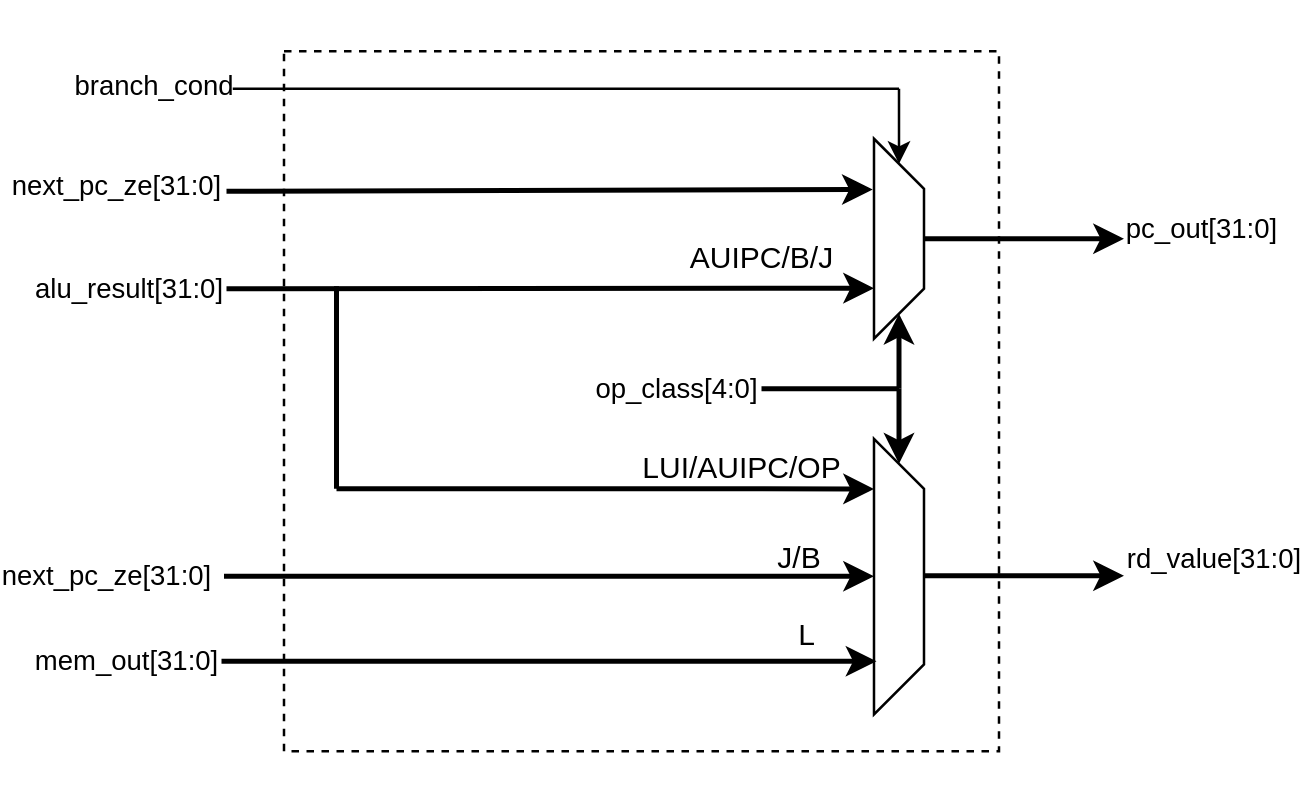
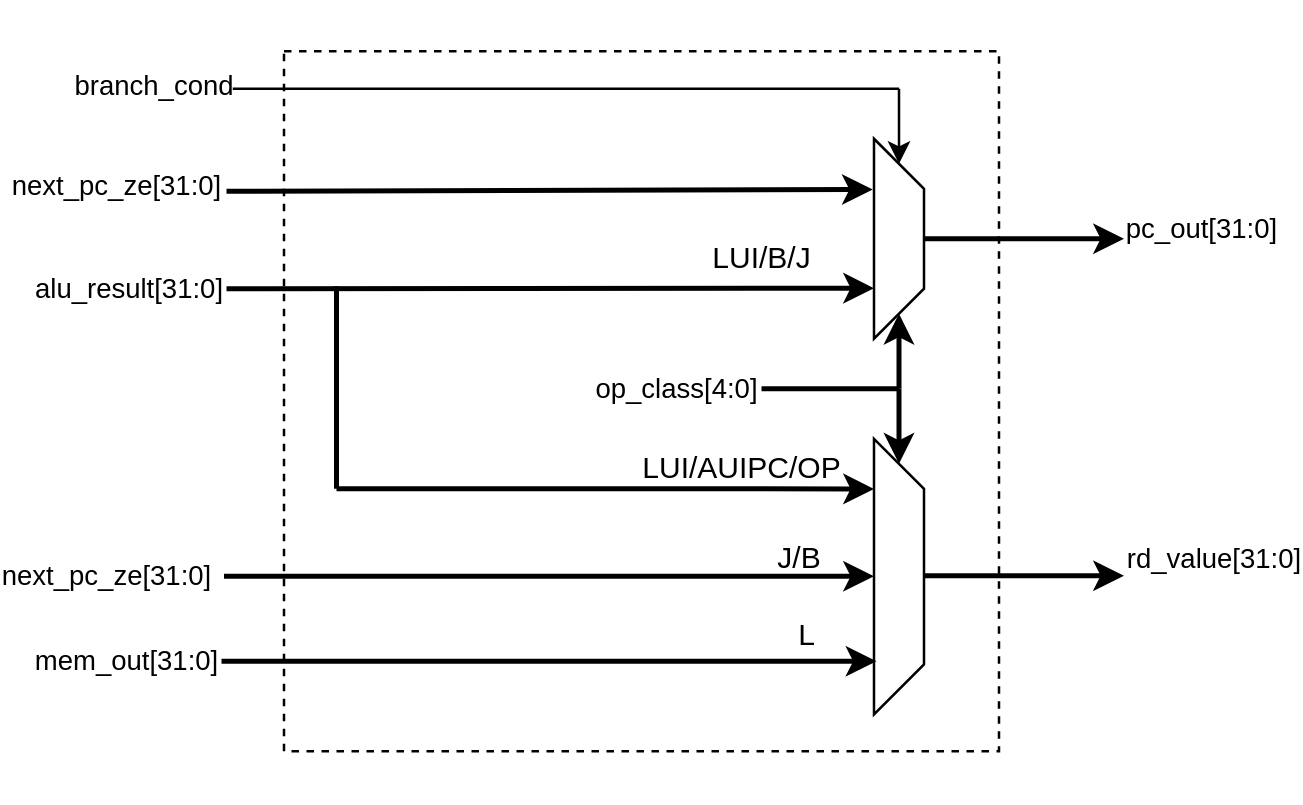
(763, 259) -> (763, 259)
